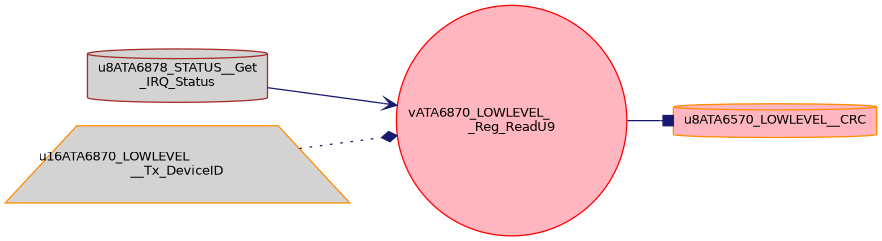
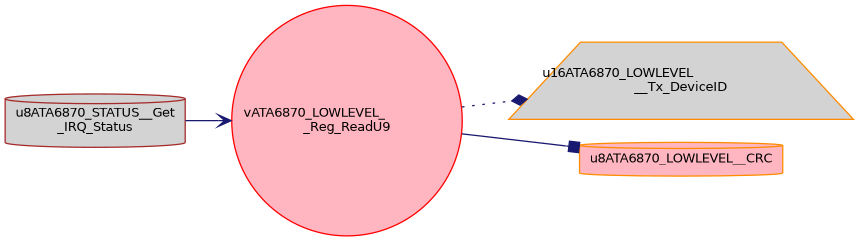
(177, 76) -> (95, 121)
(775, 121) -> (681, 159)
(341, 143) -> (487, 104)
